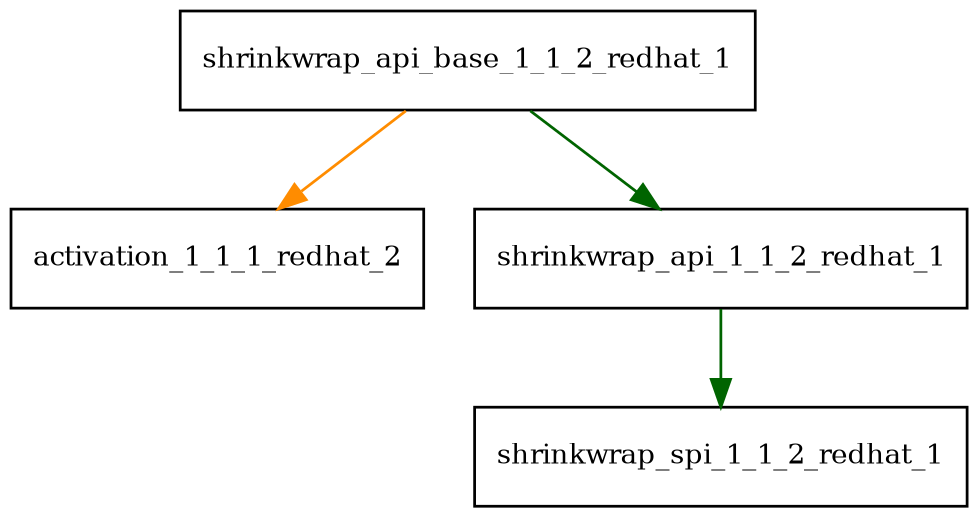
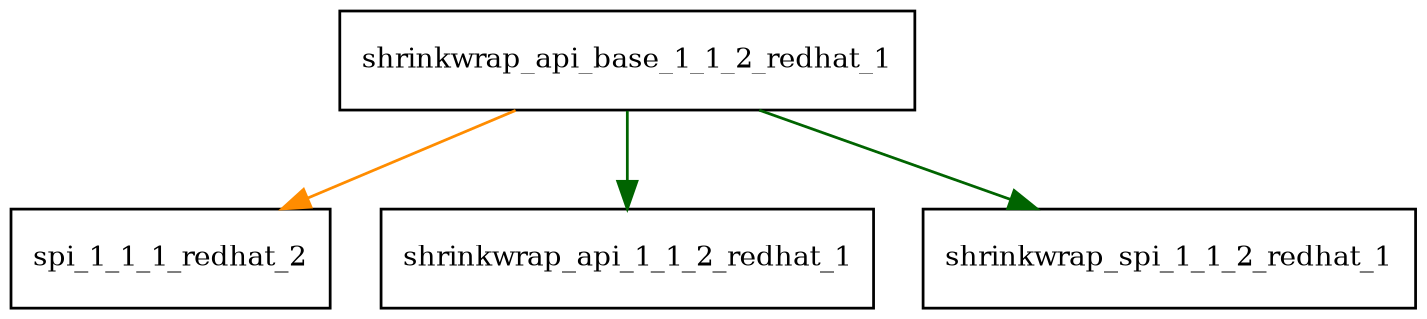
(217, 259) -> (171, 259)
(721, 344) -> (885, 155)
